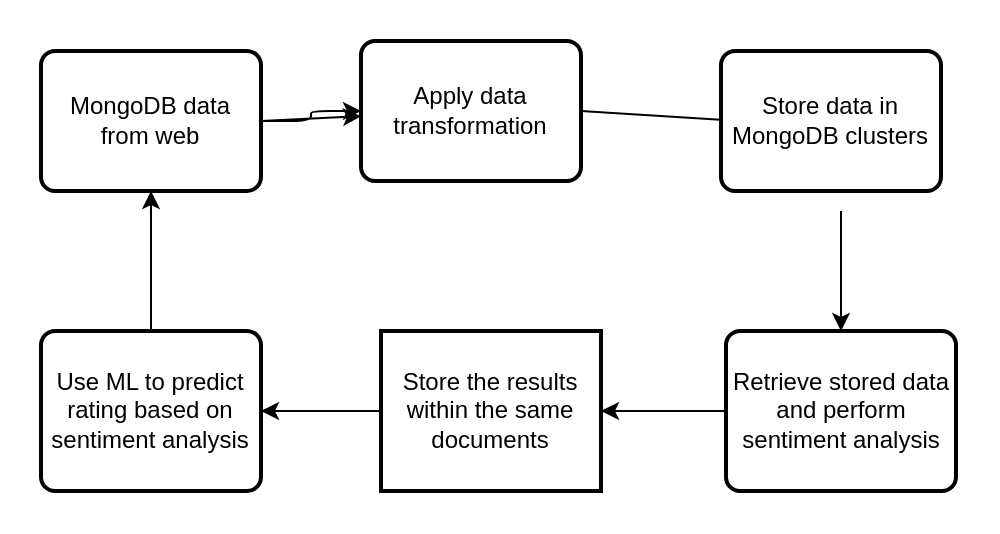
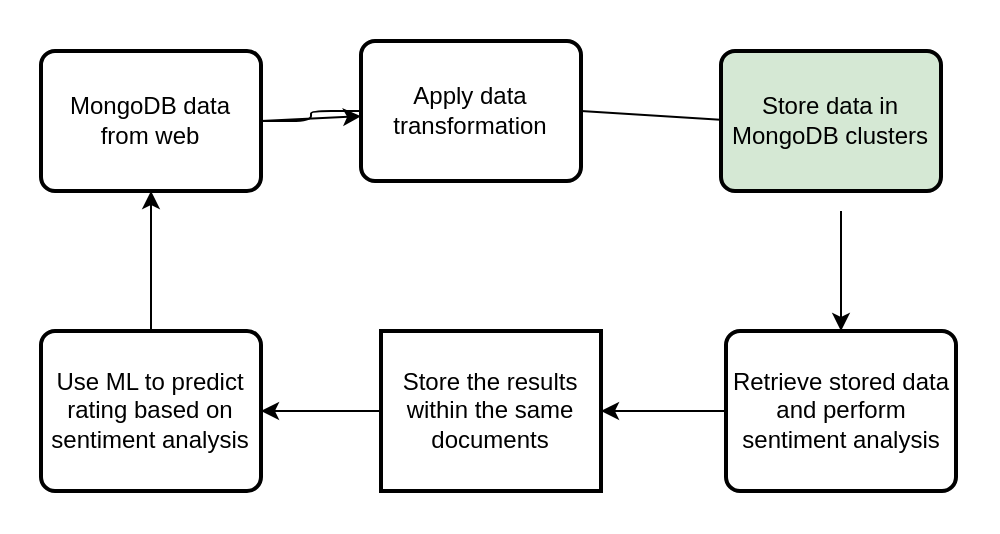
(346, 111) -> (351, 111)
(831, 121) -> (831, 121)
